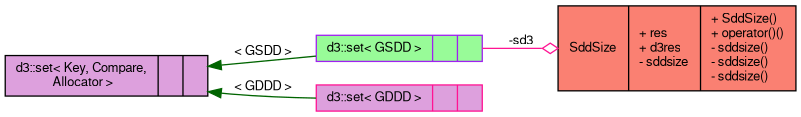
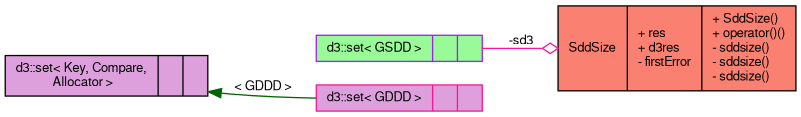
(269, 61) -> none
(664, 62) -> (665, 62)
